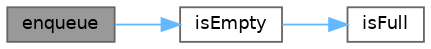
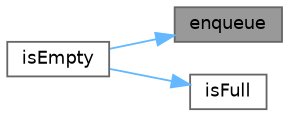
(138, 25) -> (133, 44)
